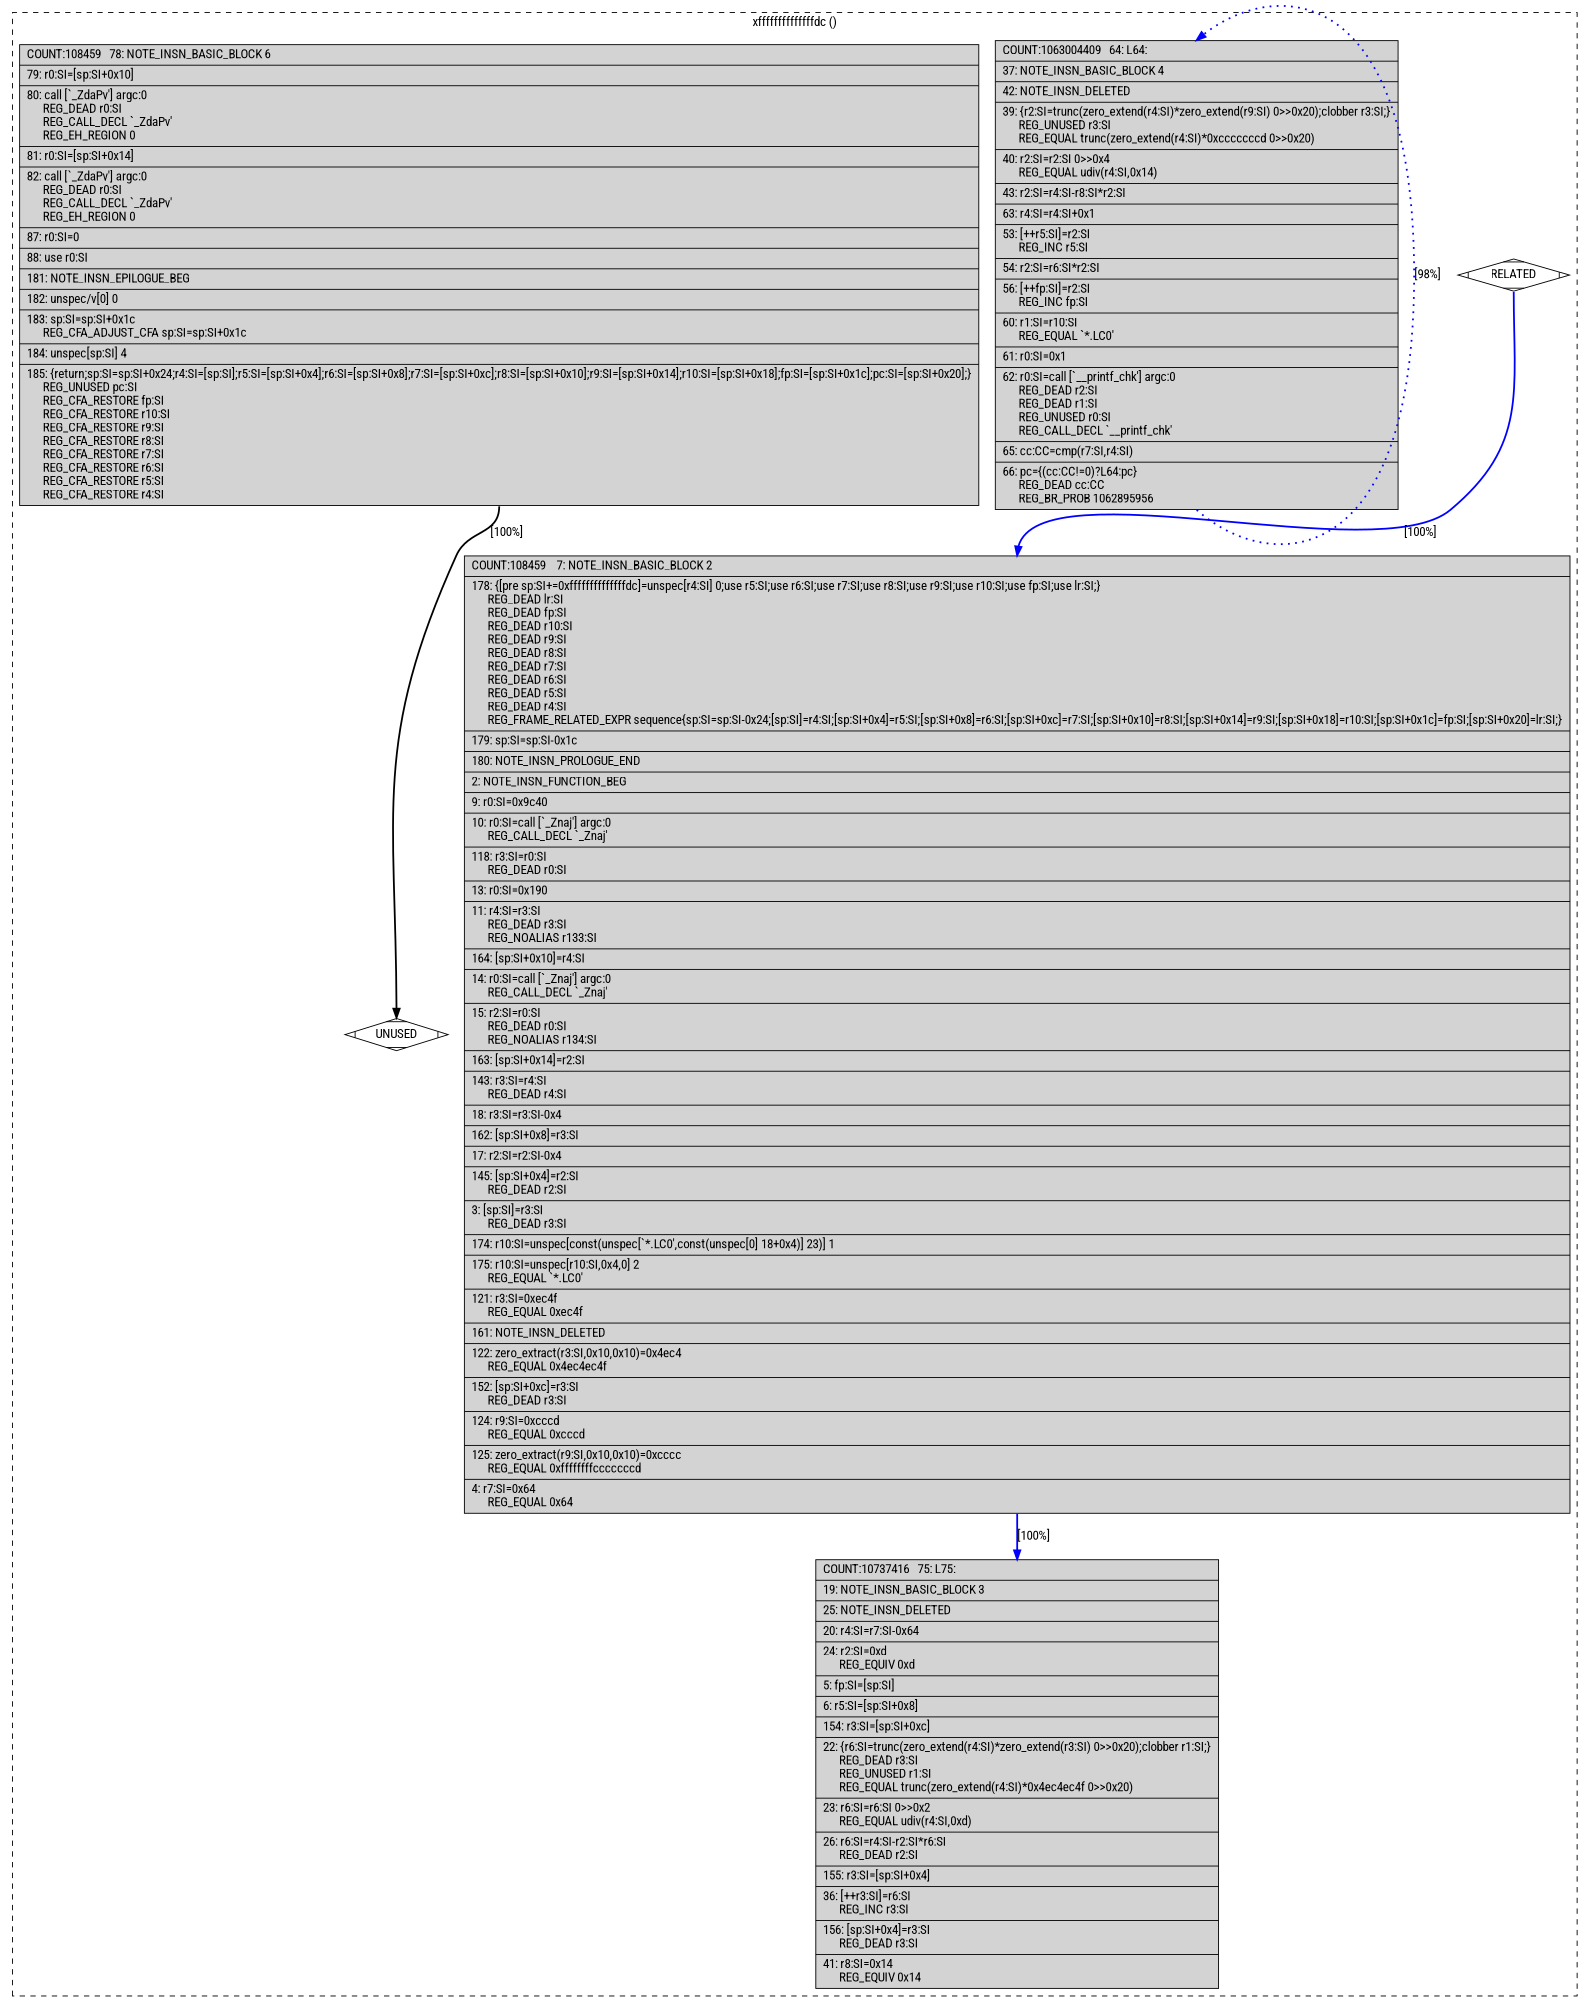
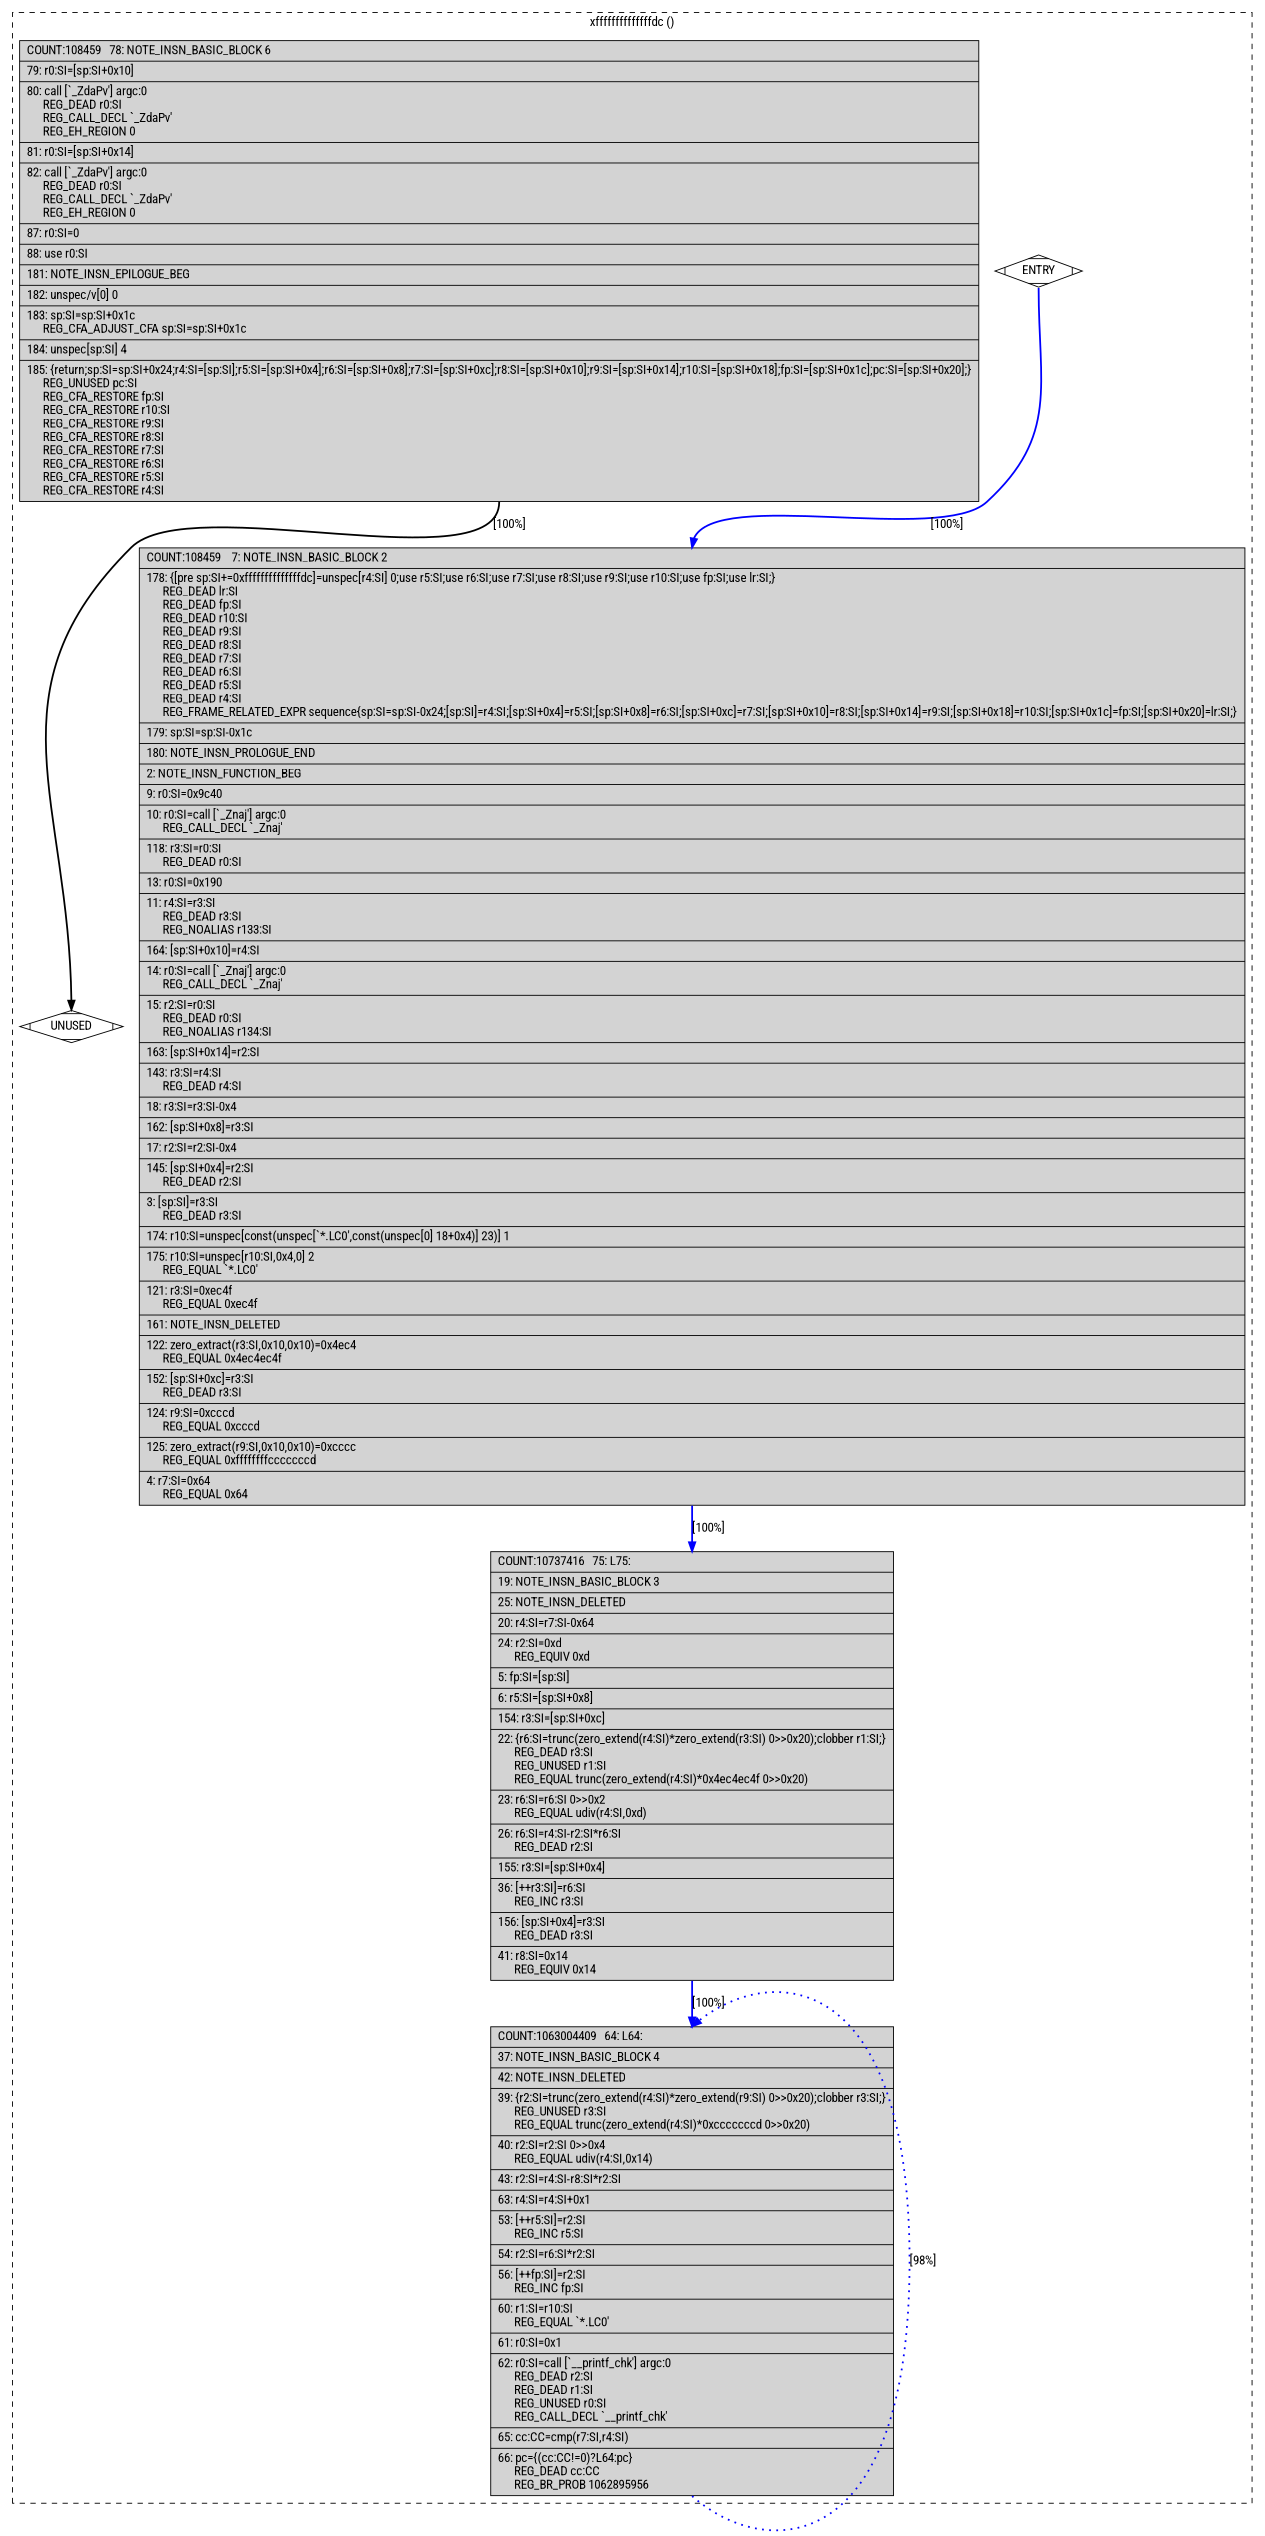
(1514, 275) -> (1039, 271)
none -> (692, 1999)
